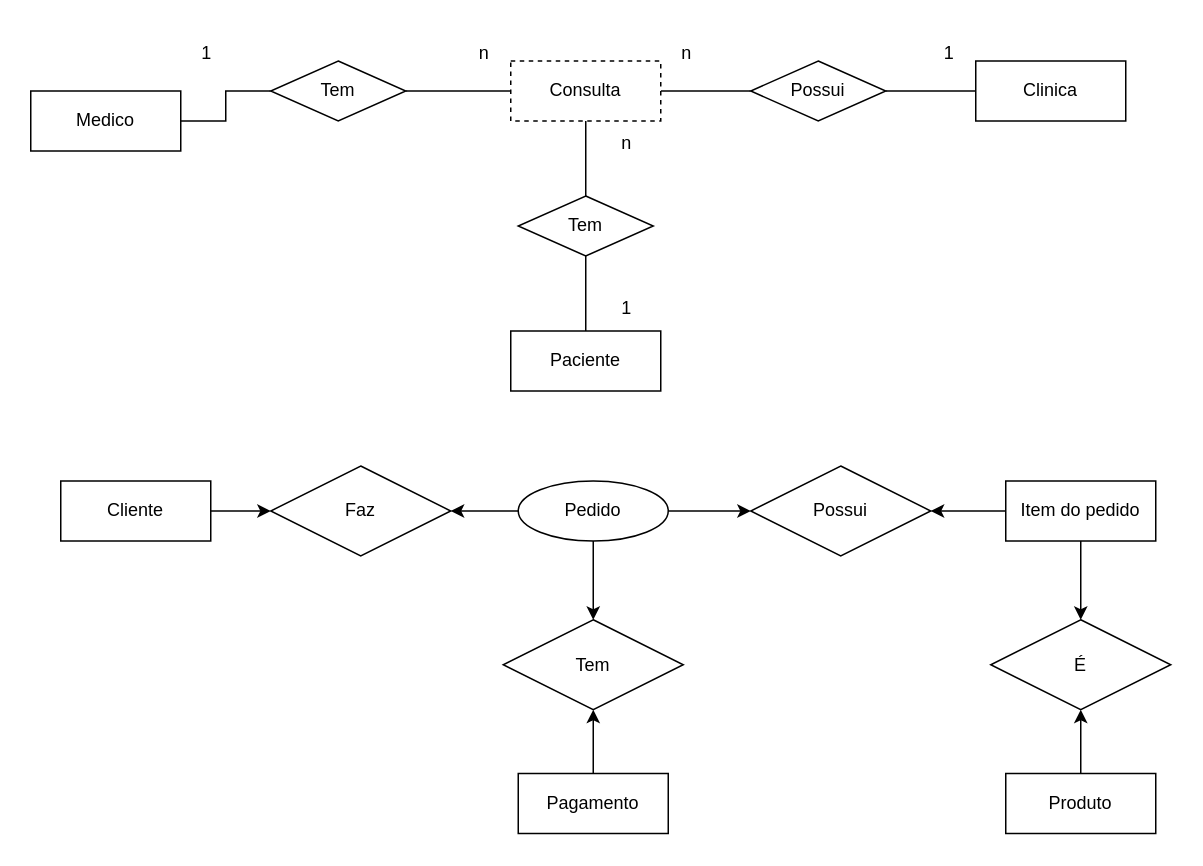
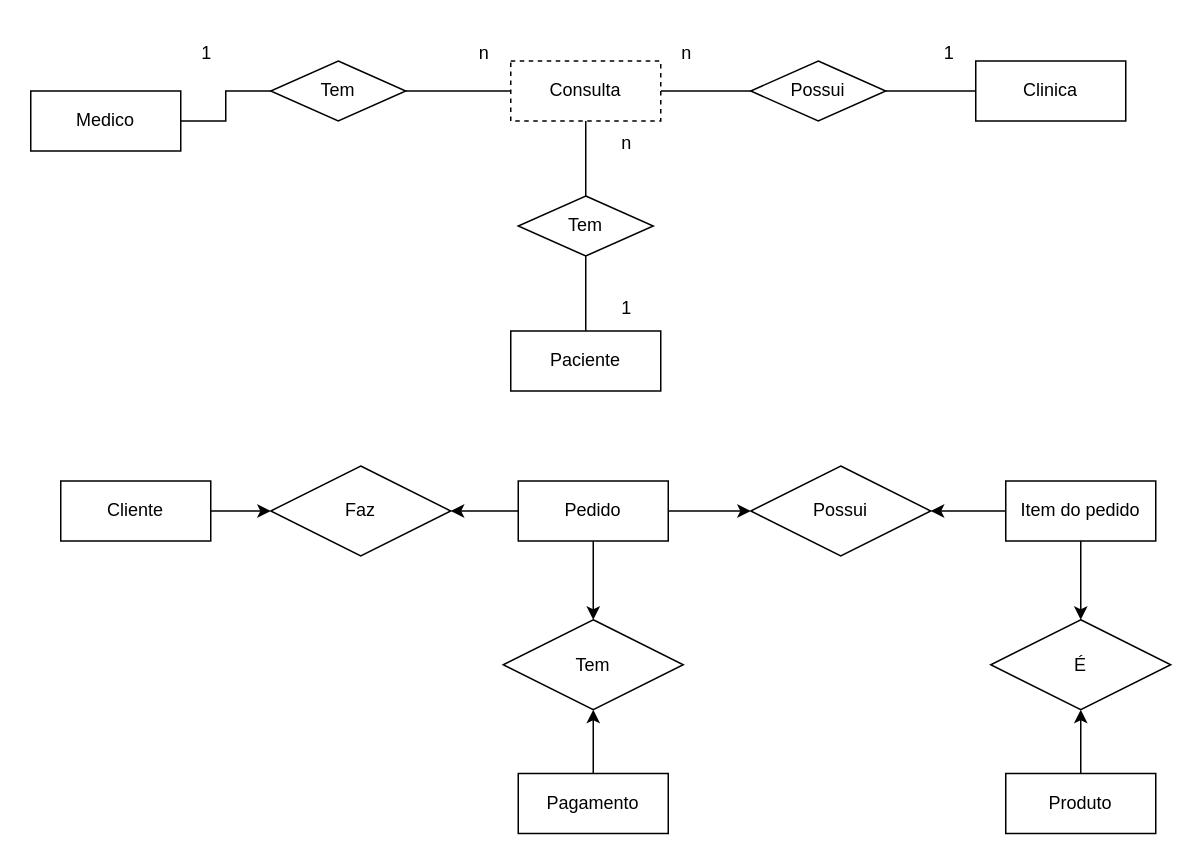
(593, 511) -> (593, 511)
